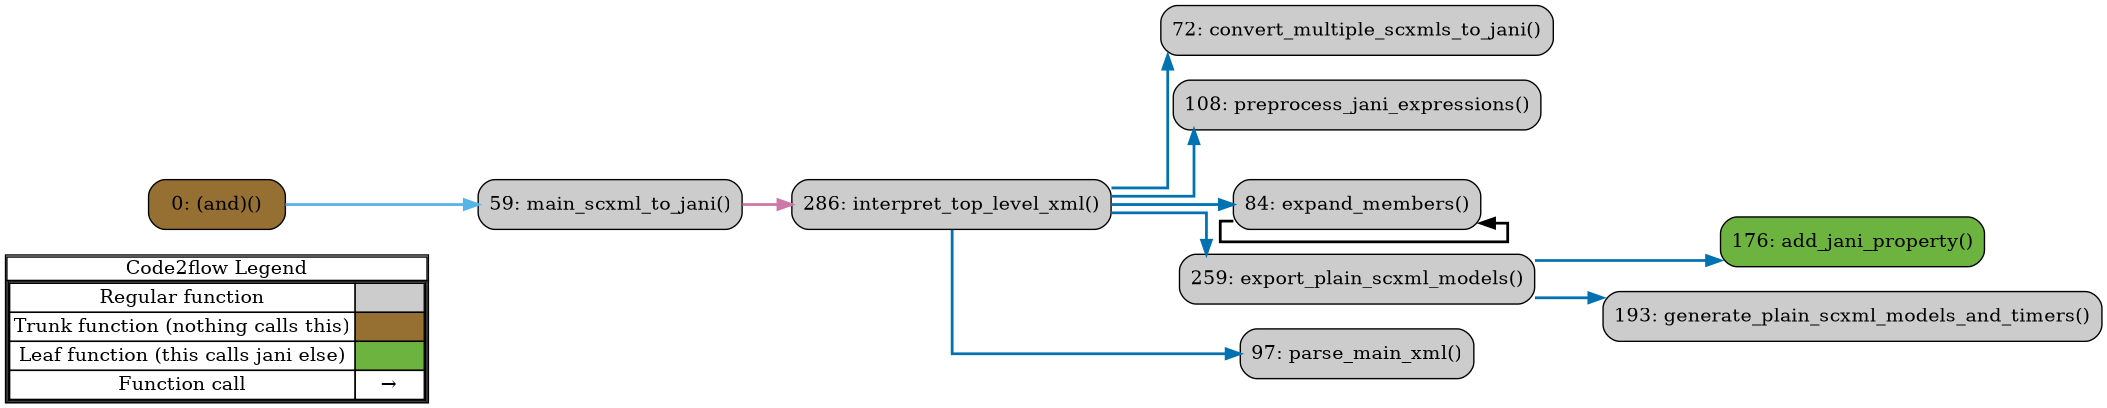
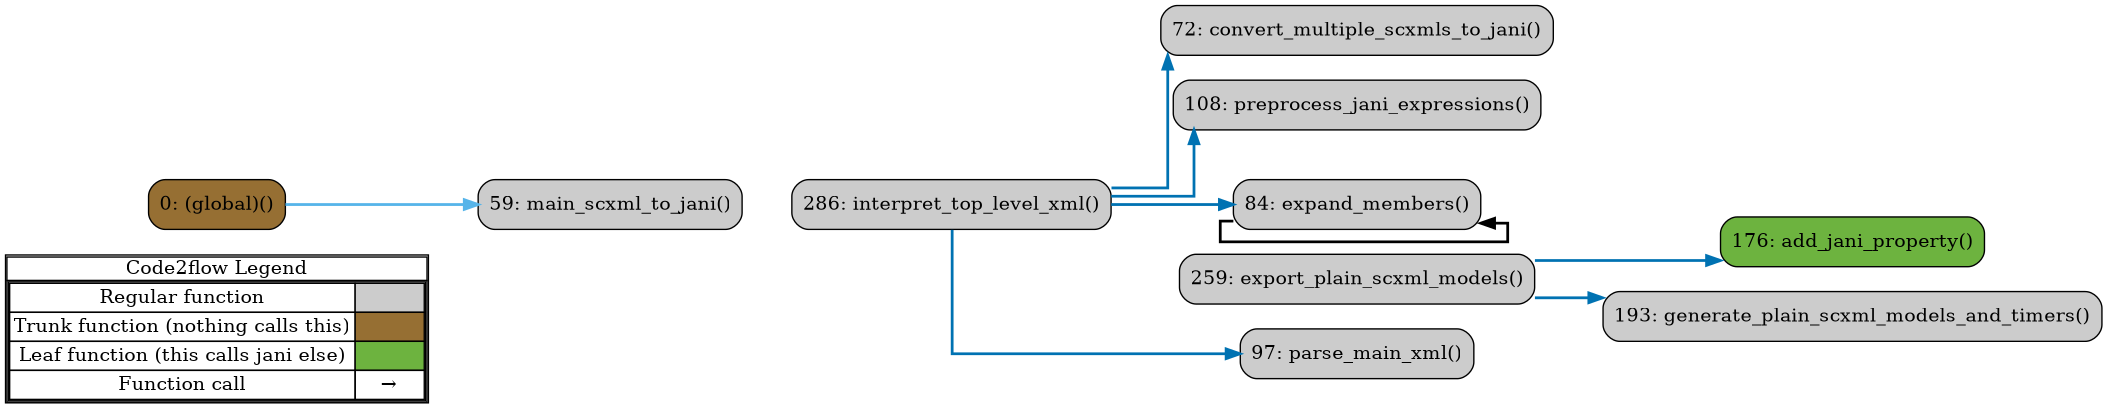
(217, 205) -> (217, 205)
(760, 205) -> none
(1173, 213) -> none
